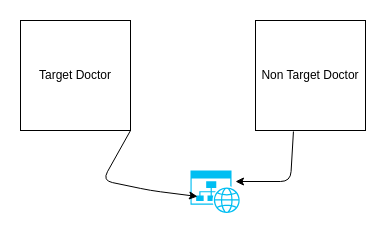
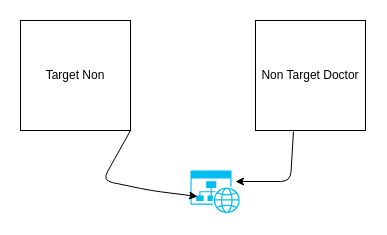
(76, 76) -> (76, 76)
